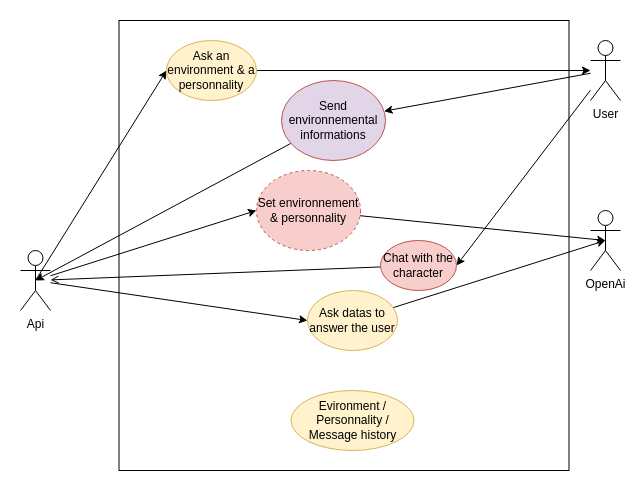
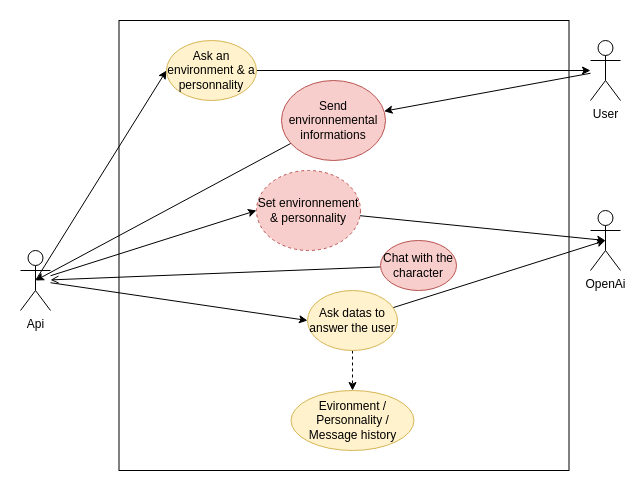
(334, 121) -> (334, 121)
(525, 175) -> none
none -> (353, 367)
